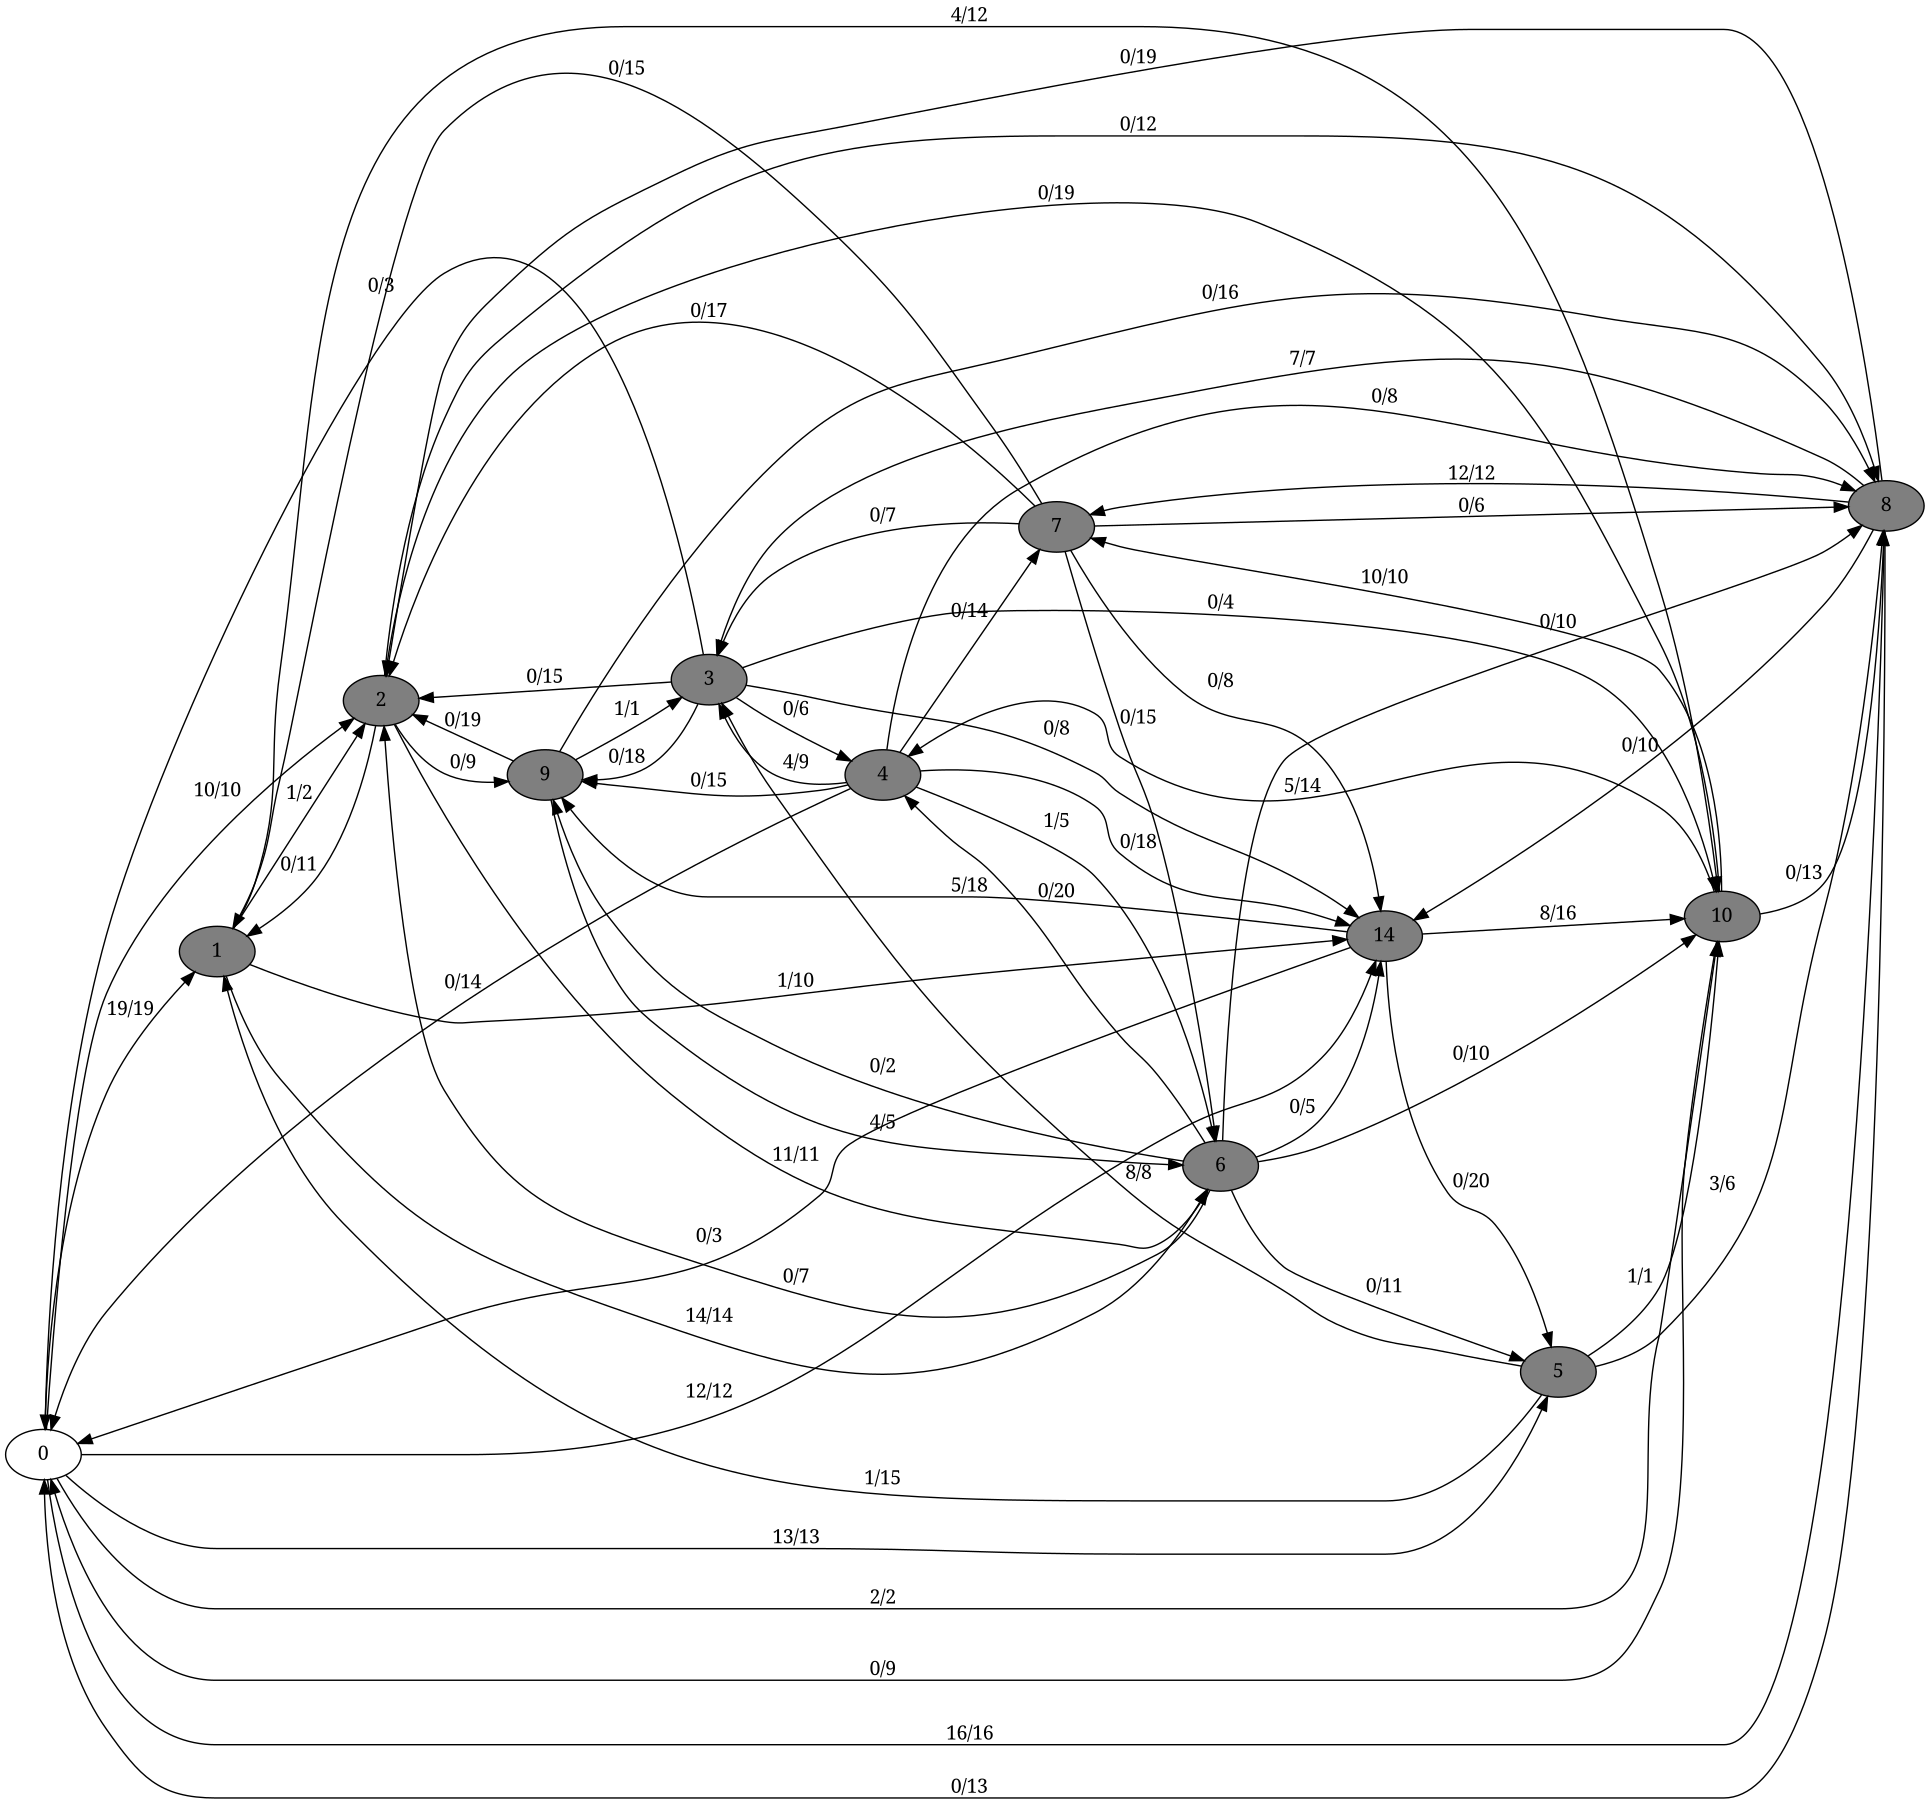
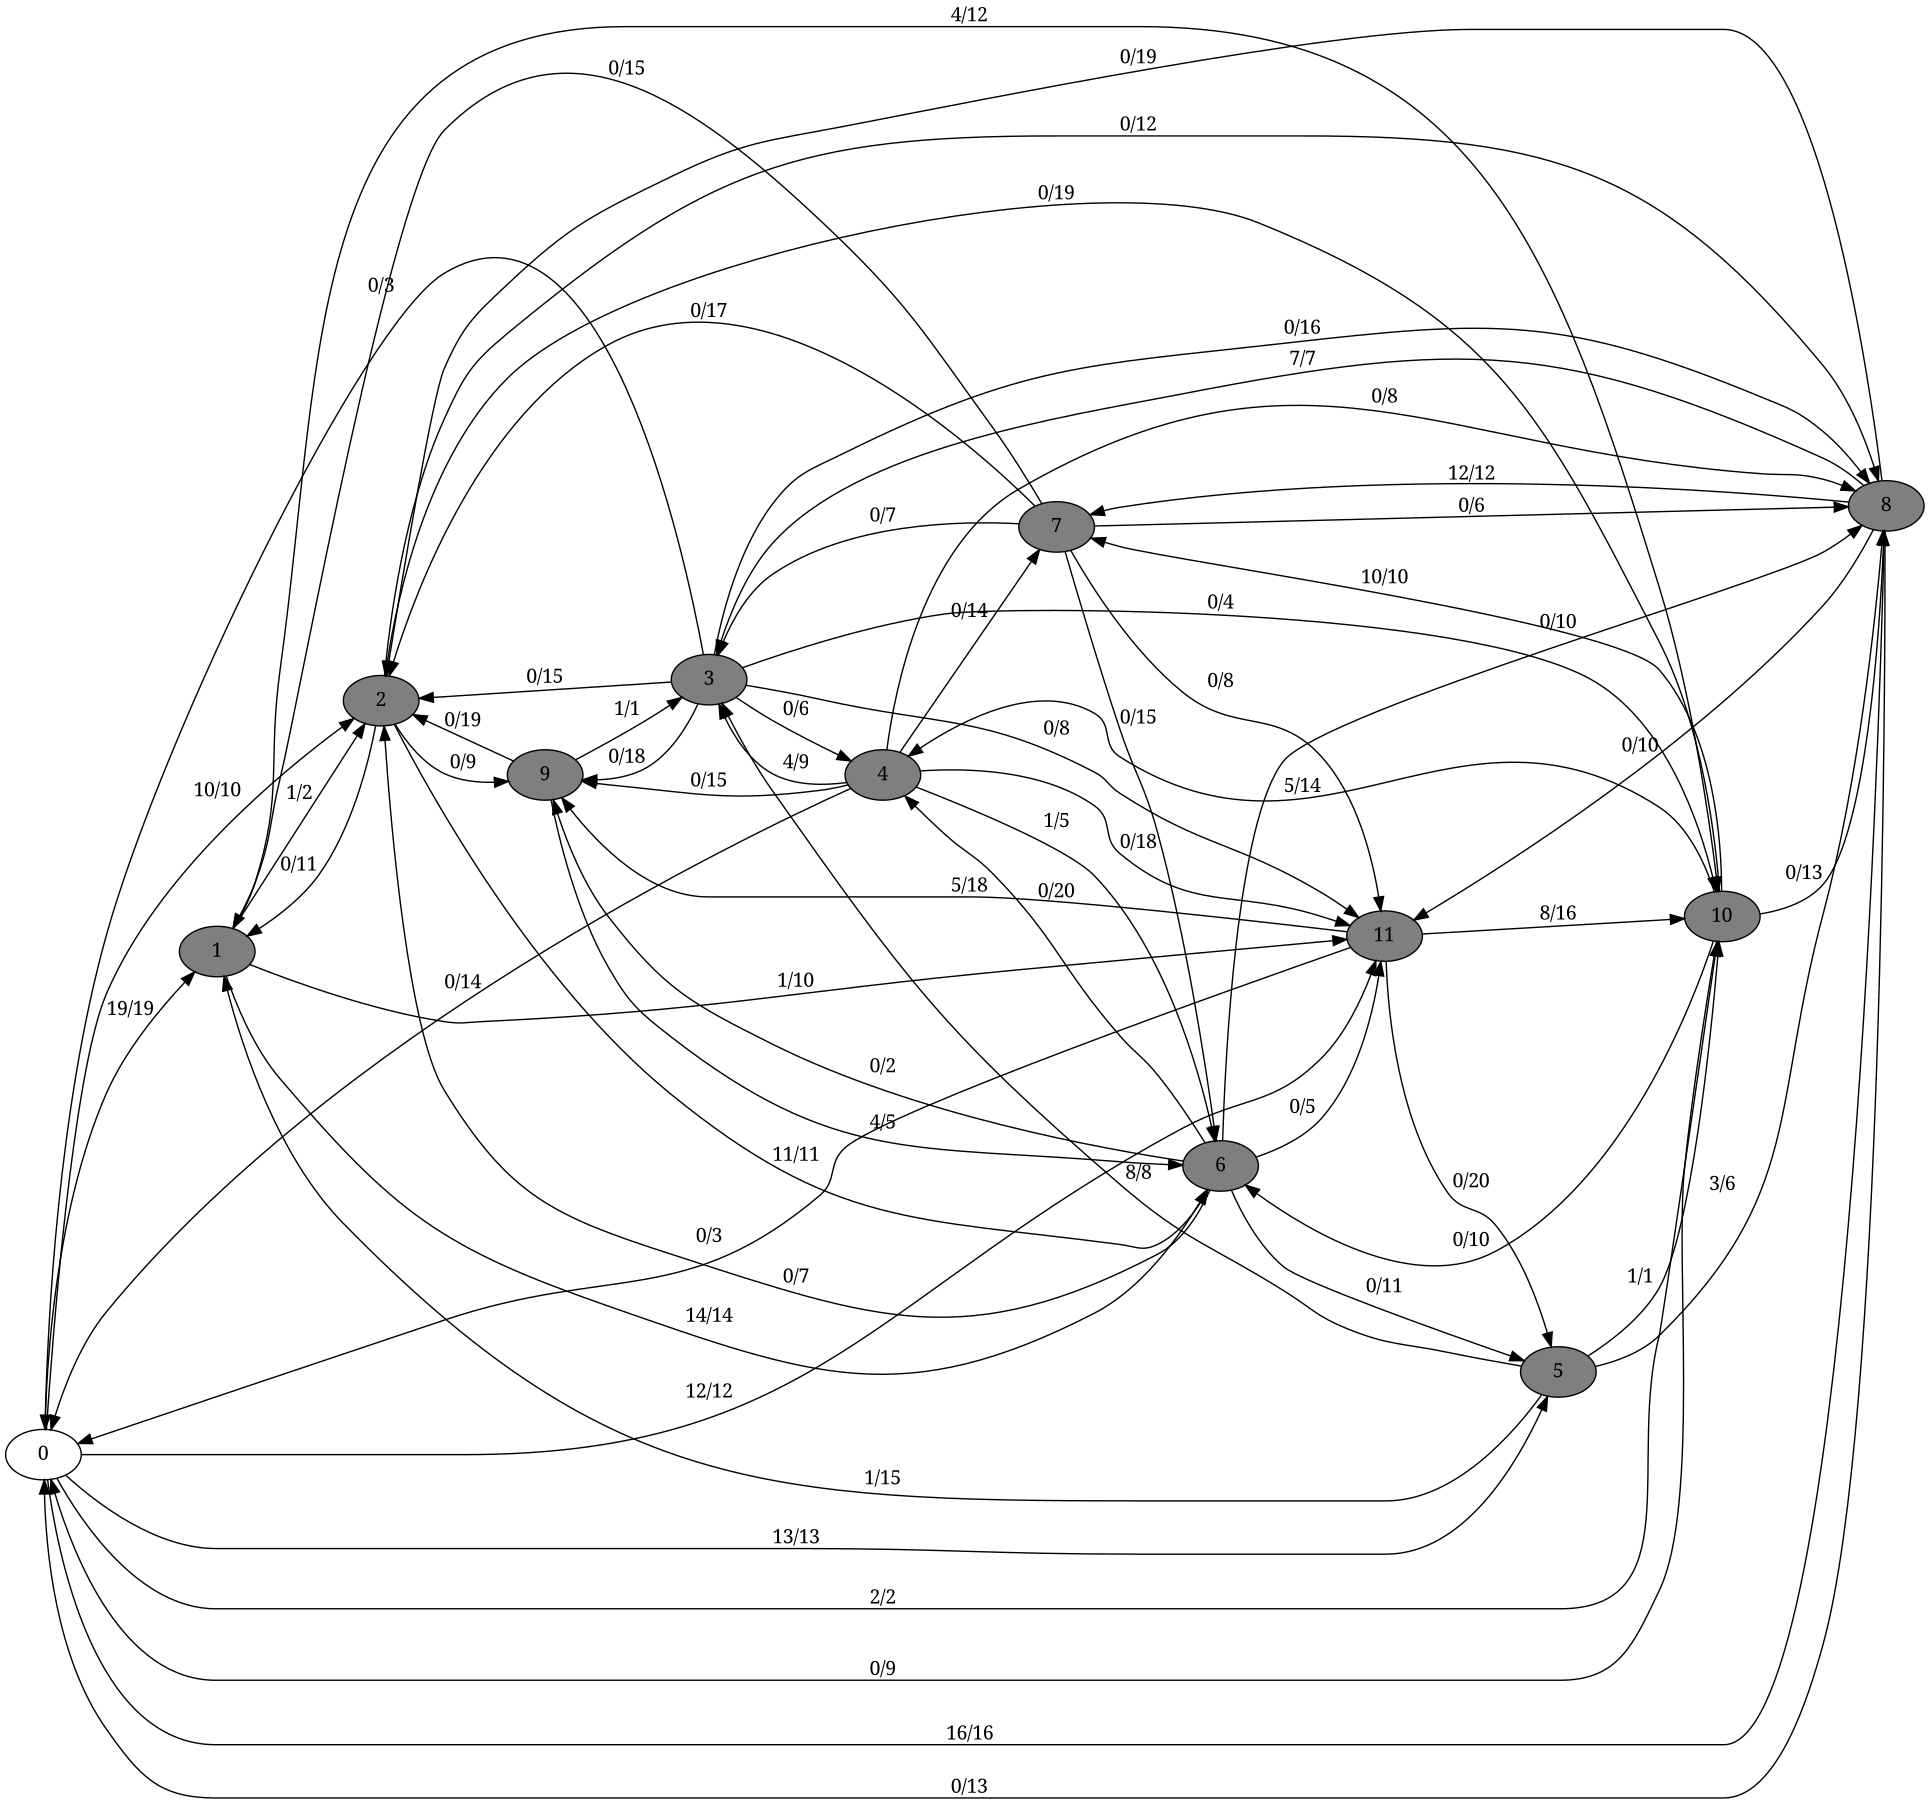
(1157, 323) -> (1237, 348)
(1385, 936) -> (1385, 936)
(1480, 1072) -> (1548, 1214)
